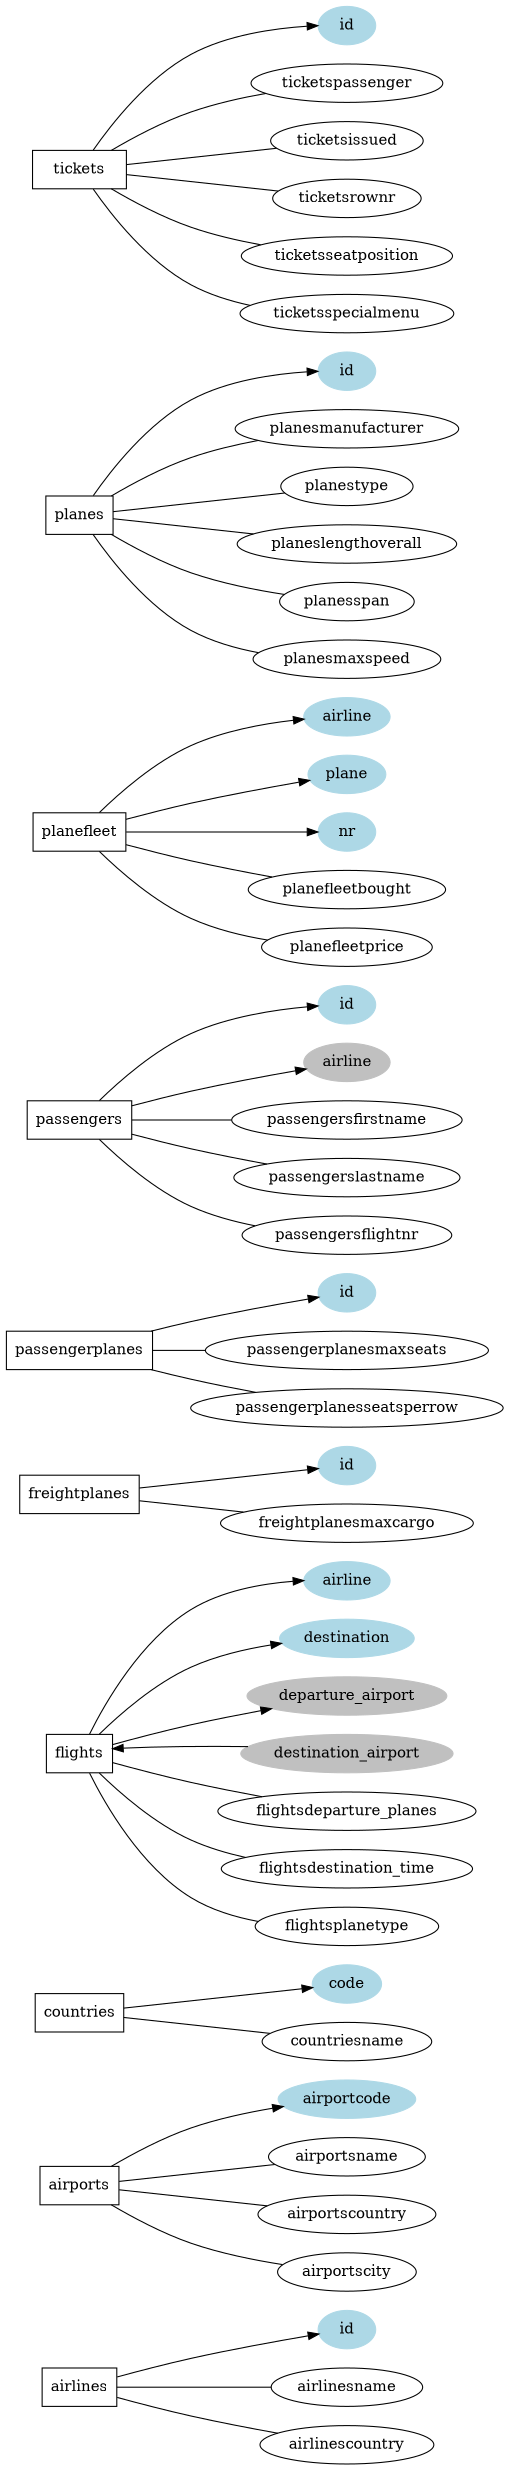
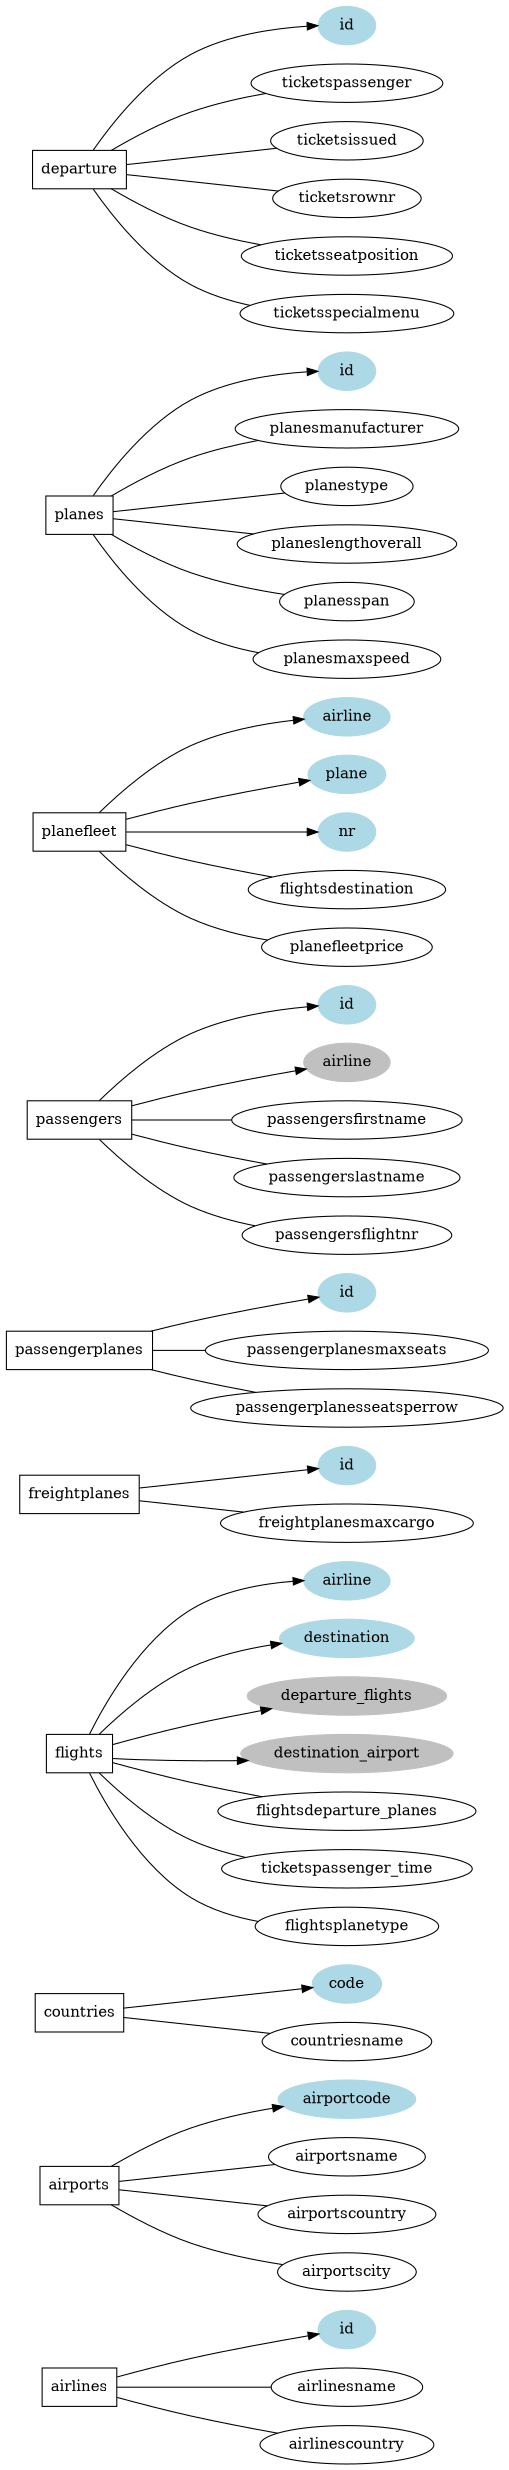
(79, 170) -> (79, 170)
(347, 890) -> (347, 890)
(347, 1696) -> (347, 1696)
(186, 1747) -> (175, 1761)
(347, 1869) -> (347, 1869)
